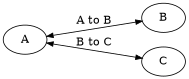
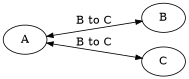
(94, 21) -> (94, 21)
